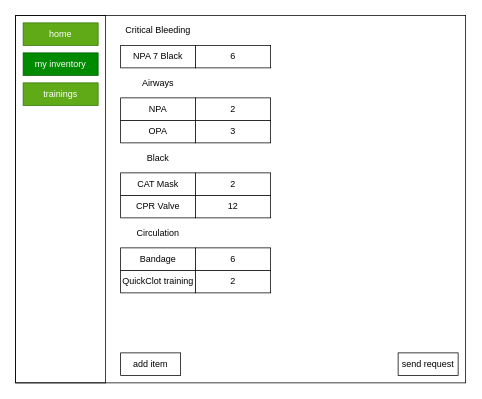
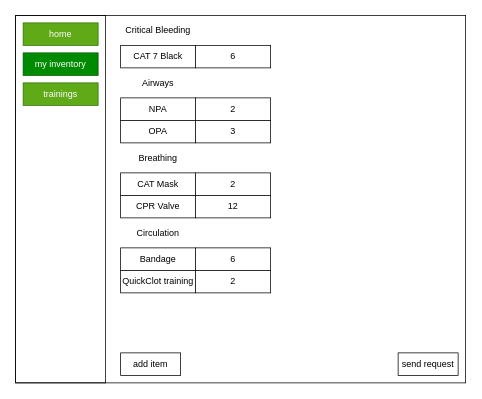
(158, 57) -> (158, 57)
(158, 158) -> (158, 158)
